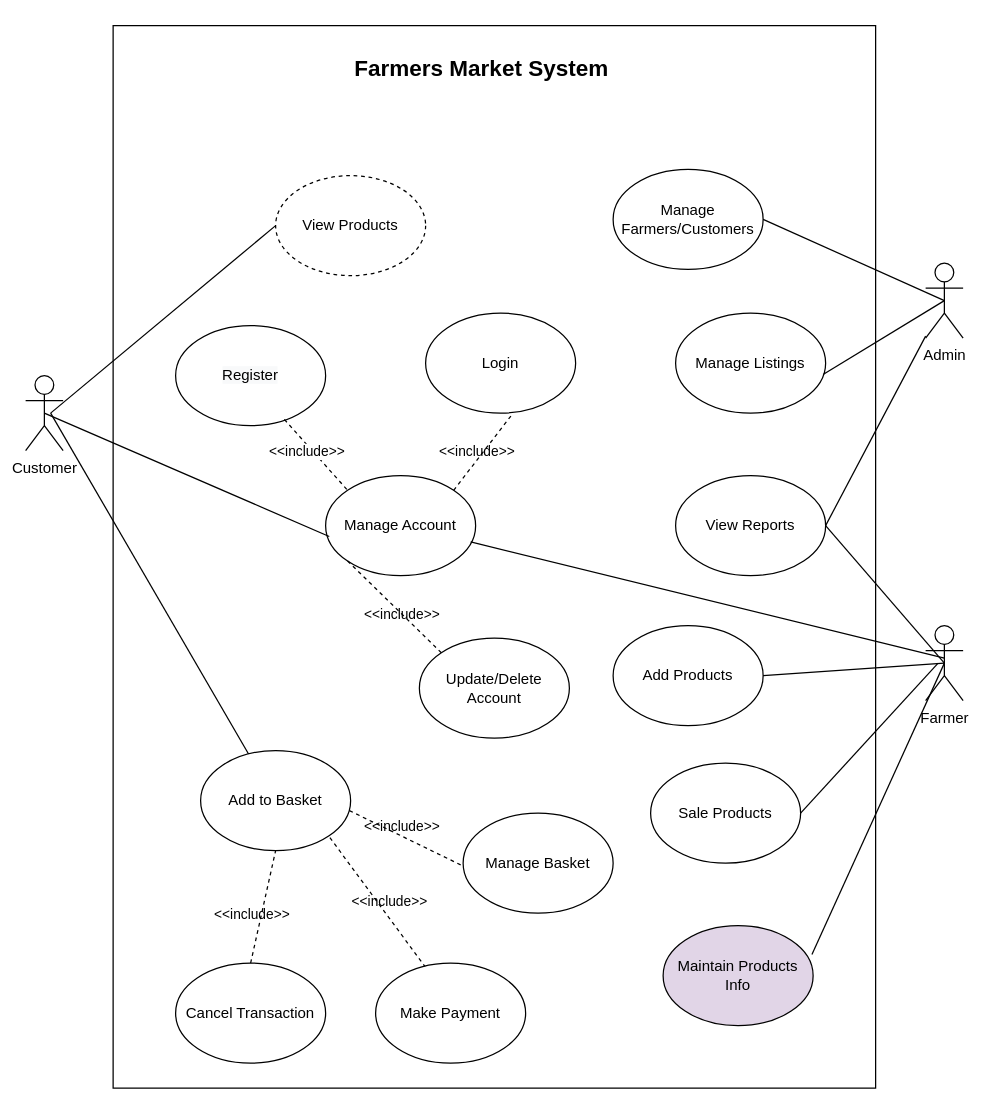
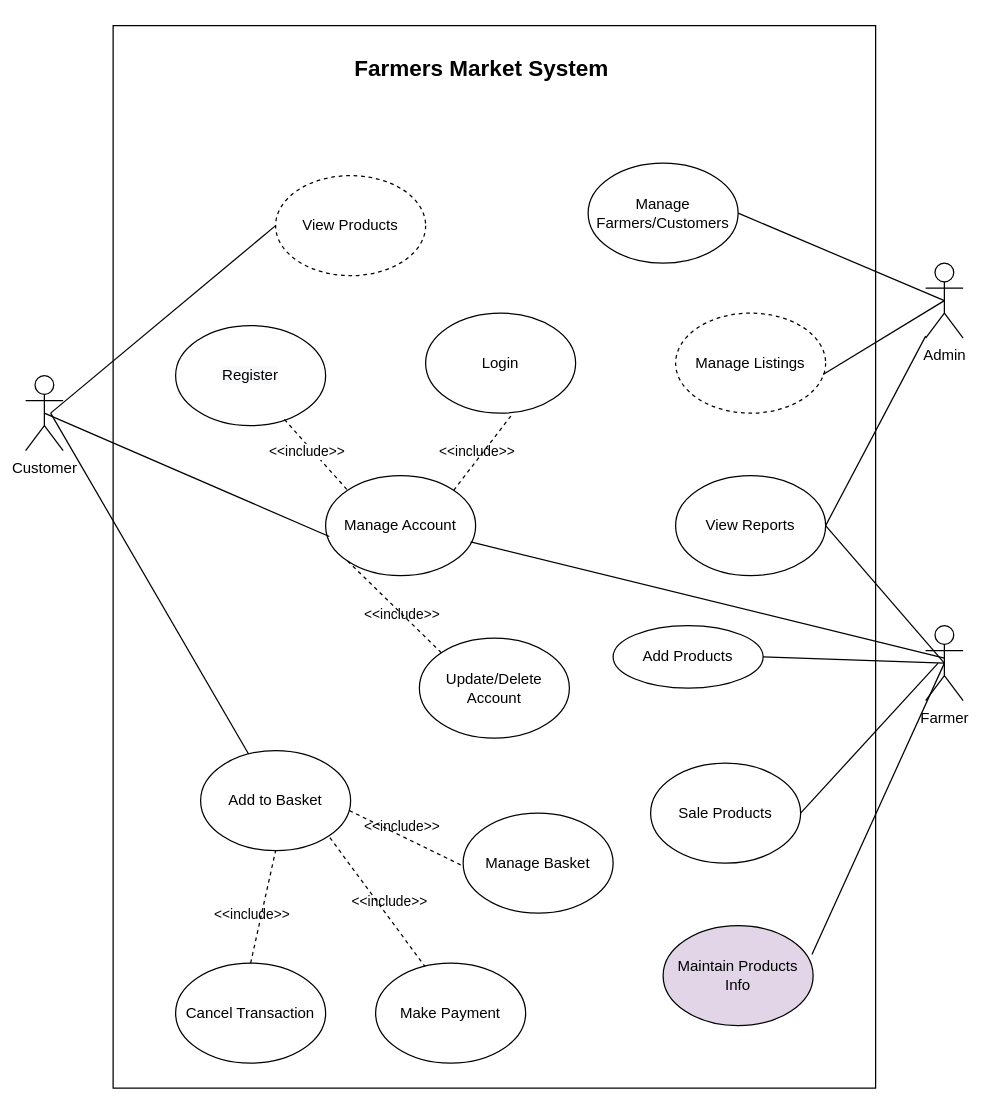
(688, 219) -> (663, 213)
(751, 363) -> (751, 363)
(688, 676) -> (688, 657)
